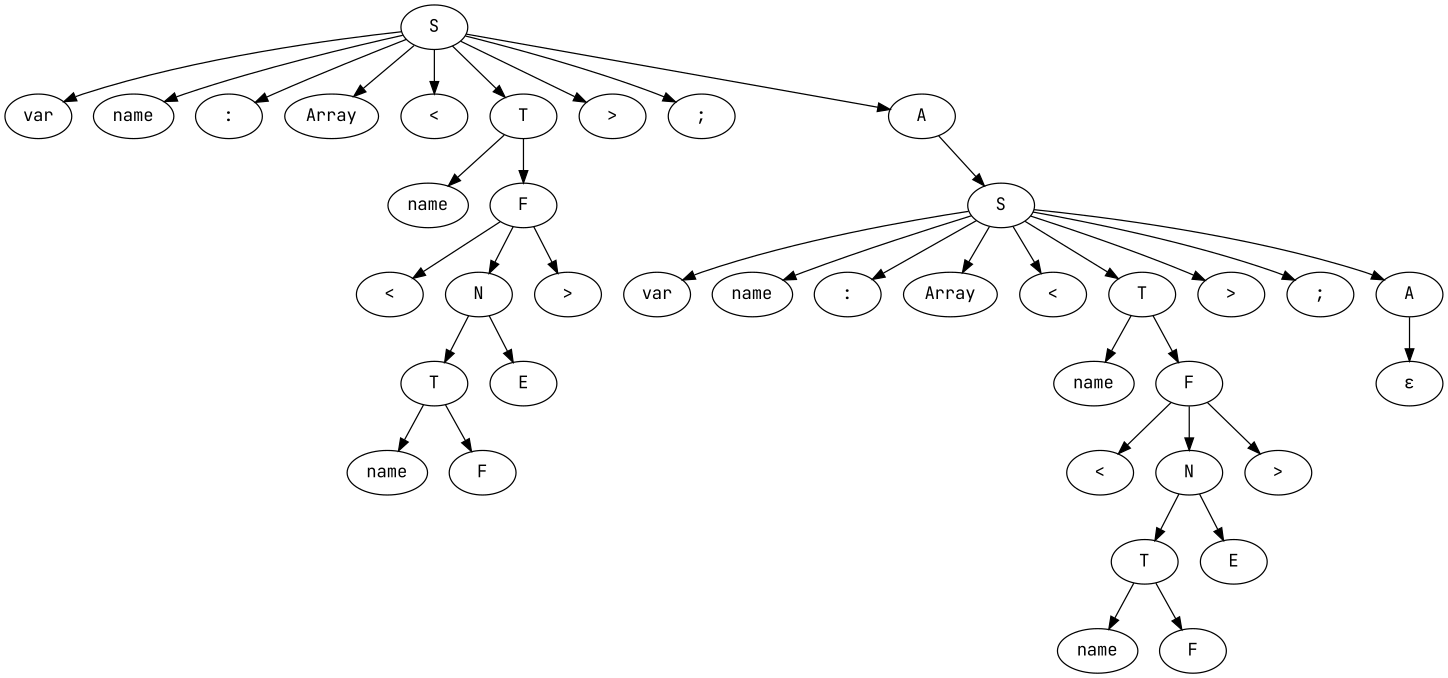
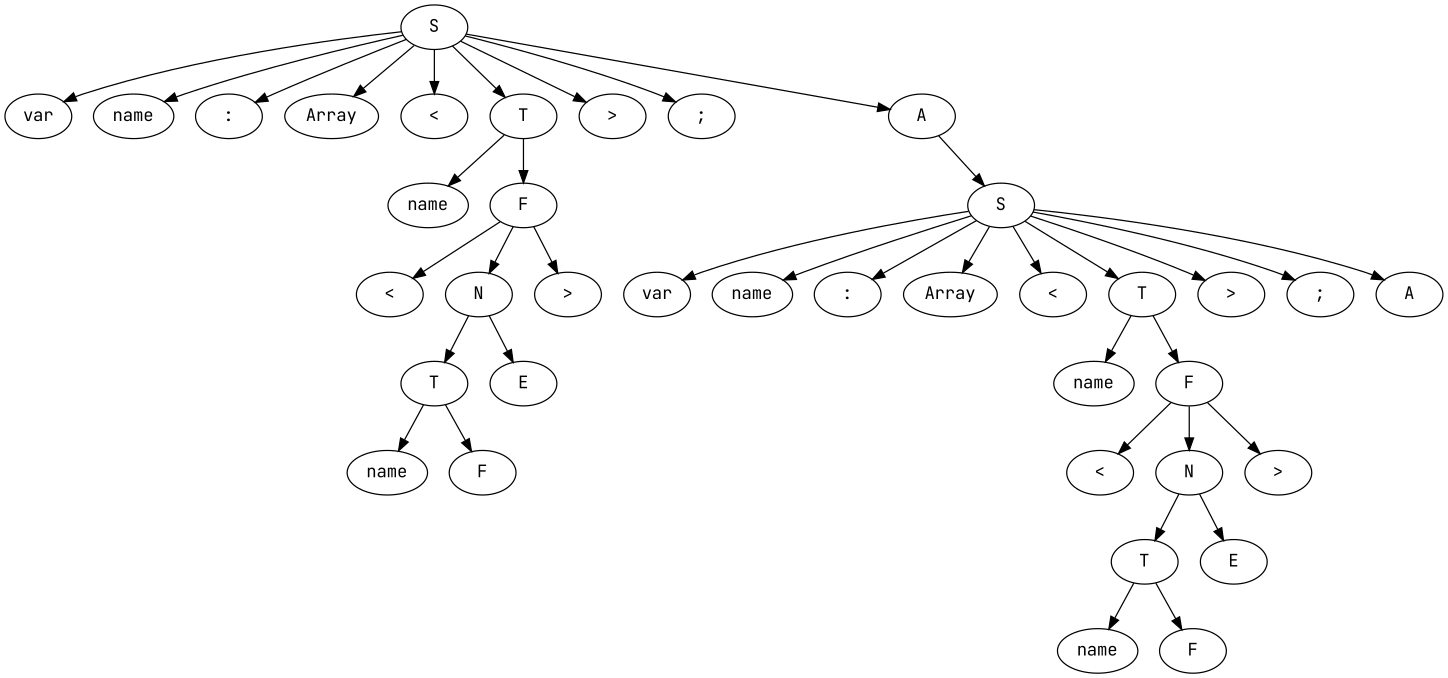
(1410, 384) -> none
